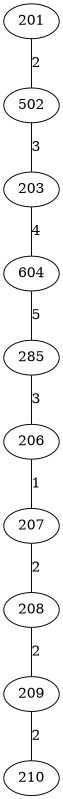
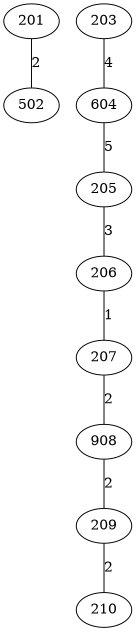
(32, 147) -> none
(32, 358) -> (104, 189)
(32, 610) -> (104, 442)
